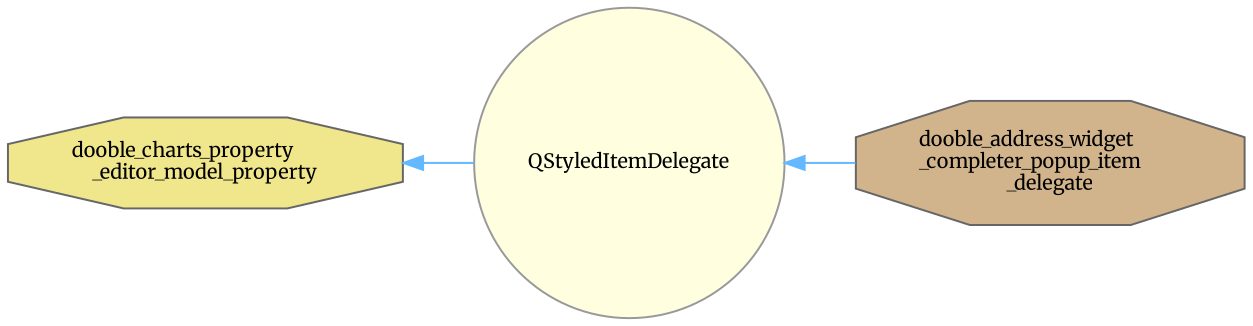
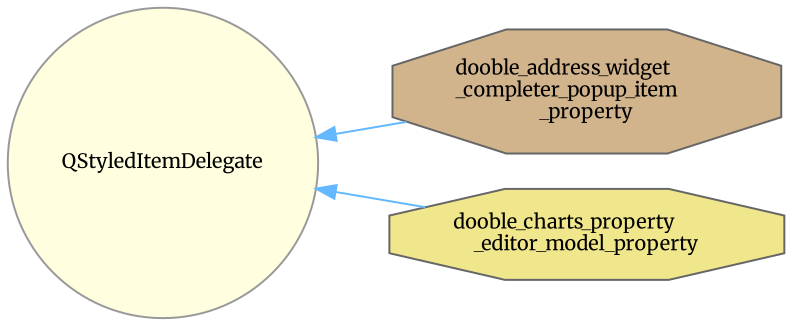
(449, 163) -> (381, 200)
(1050, 163) -> (587, 91)
